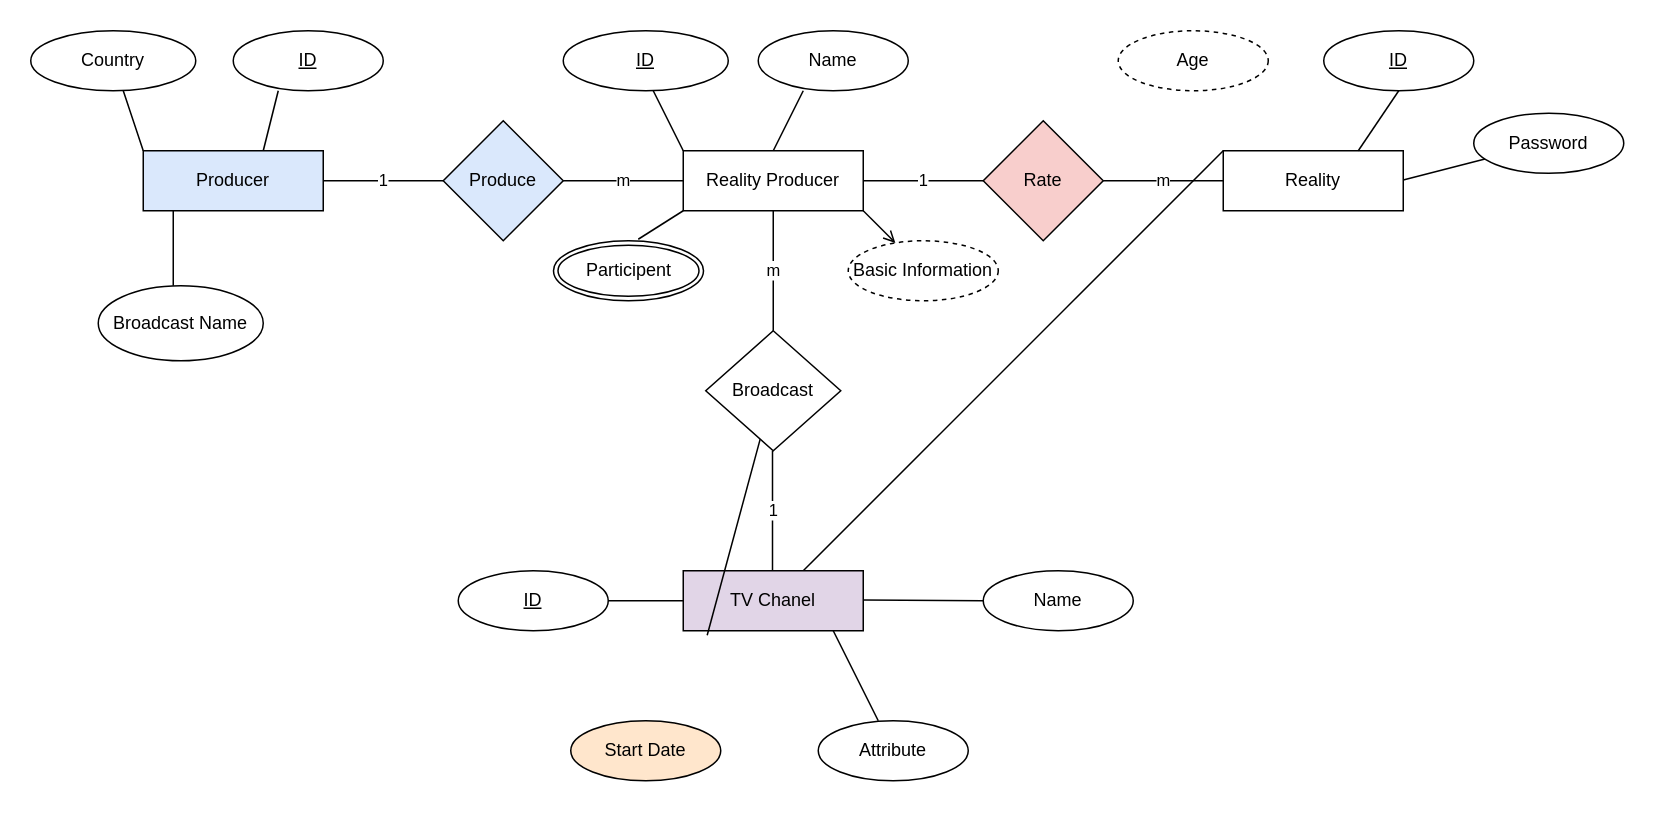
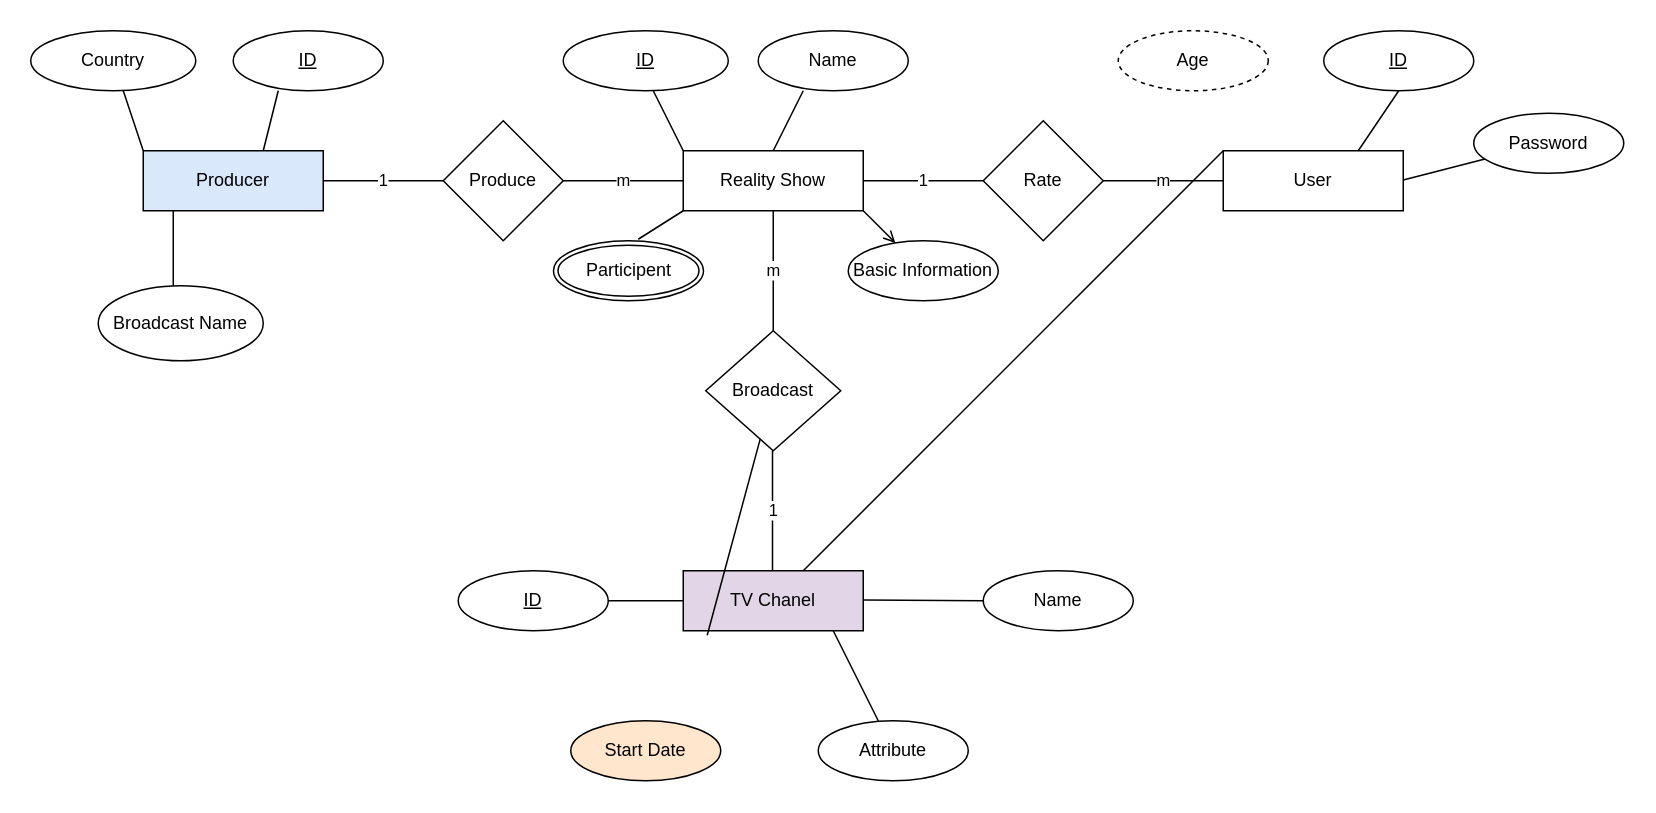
(503, 181) -> (503, 181)
(773, 181) -> (773, 181)
(1043, 181) -> (1043, 181)
(1313, 181) -> (1313, 181)
(923, 271) -> (923, 271)
